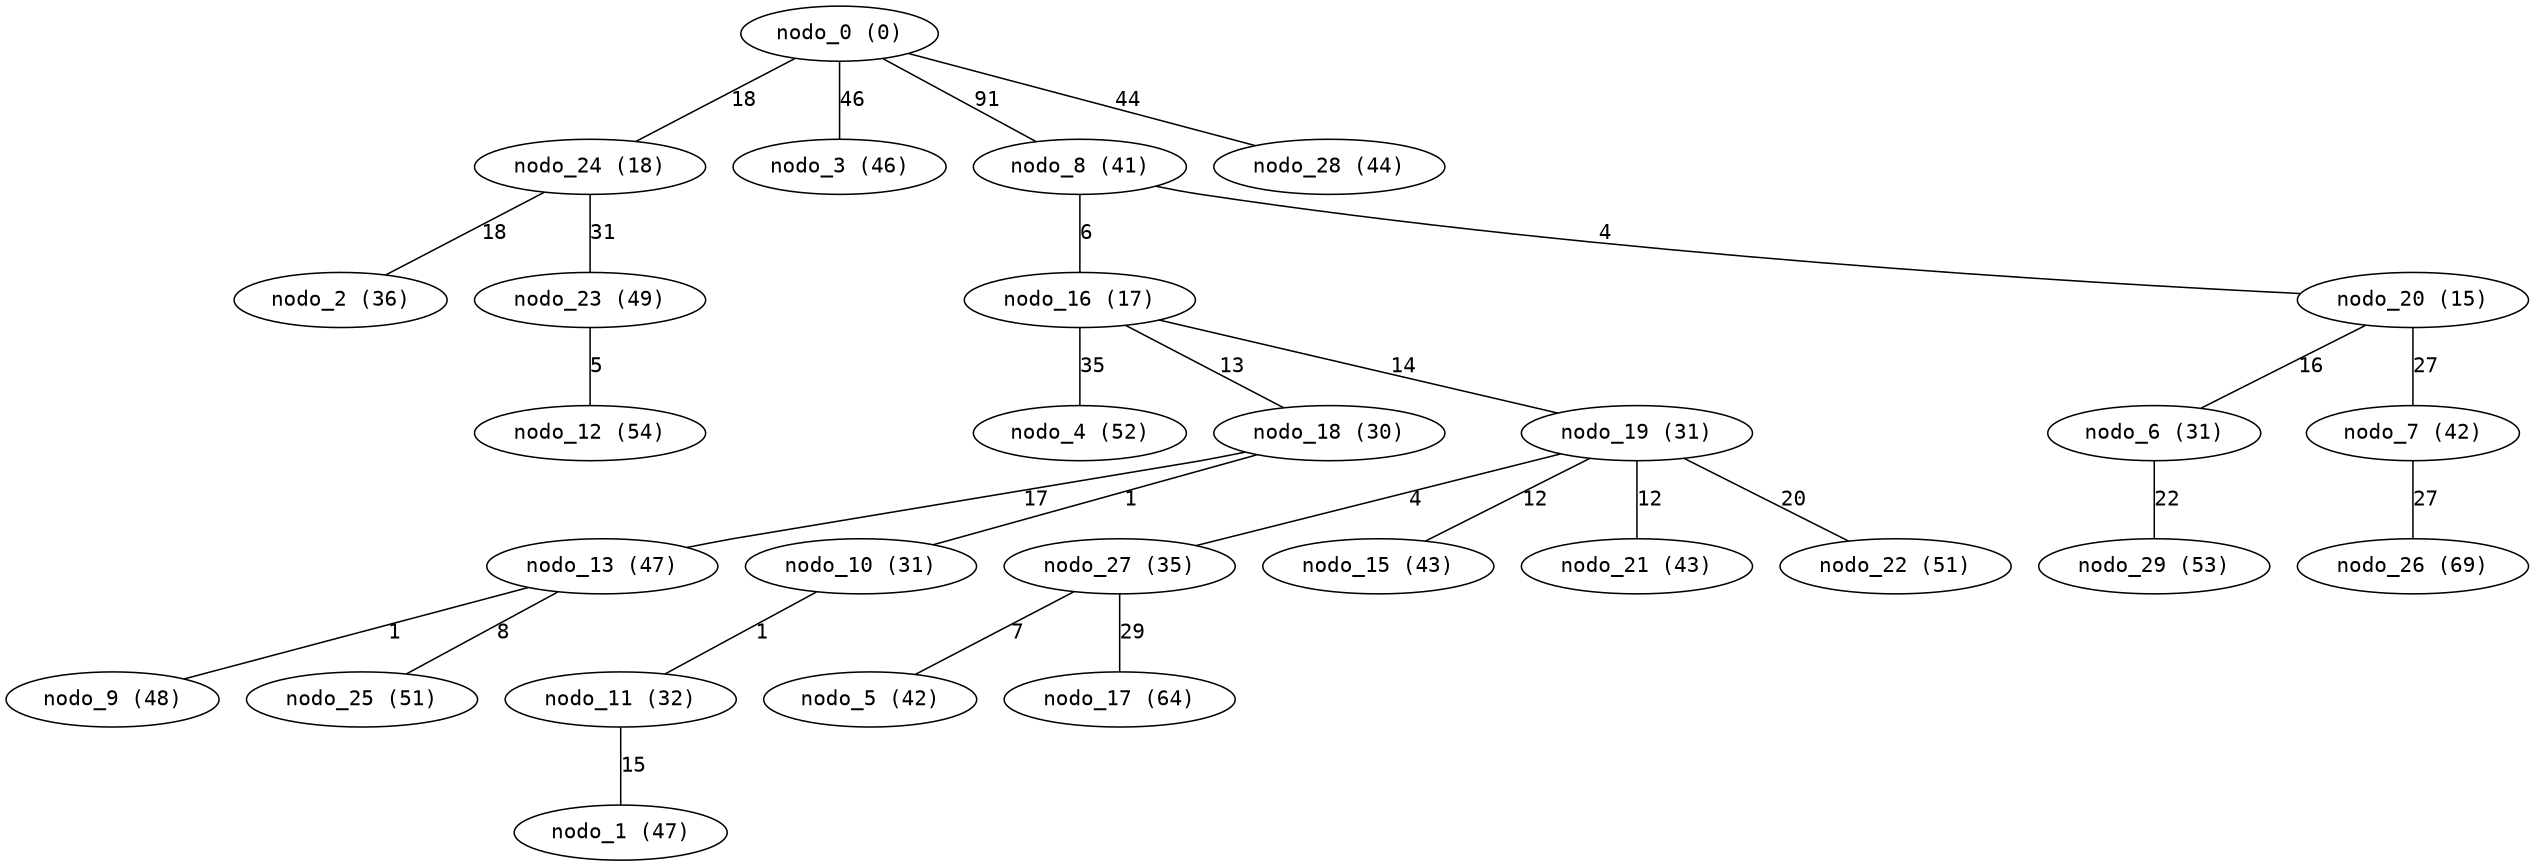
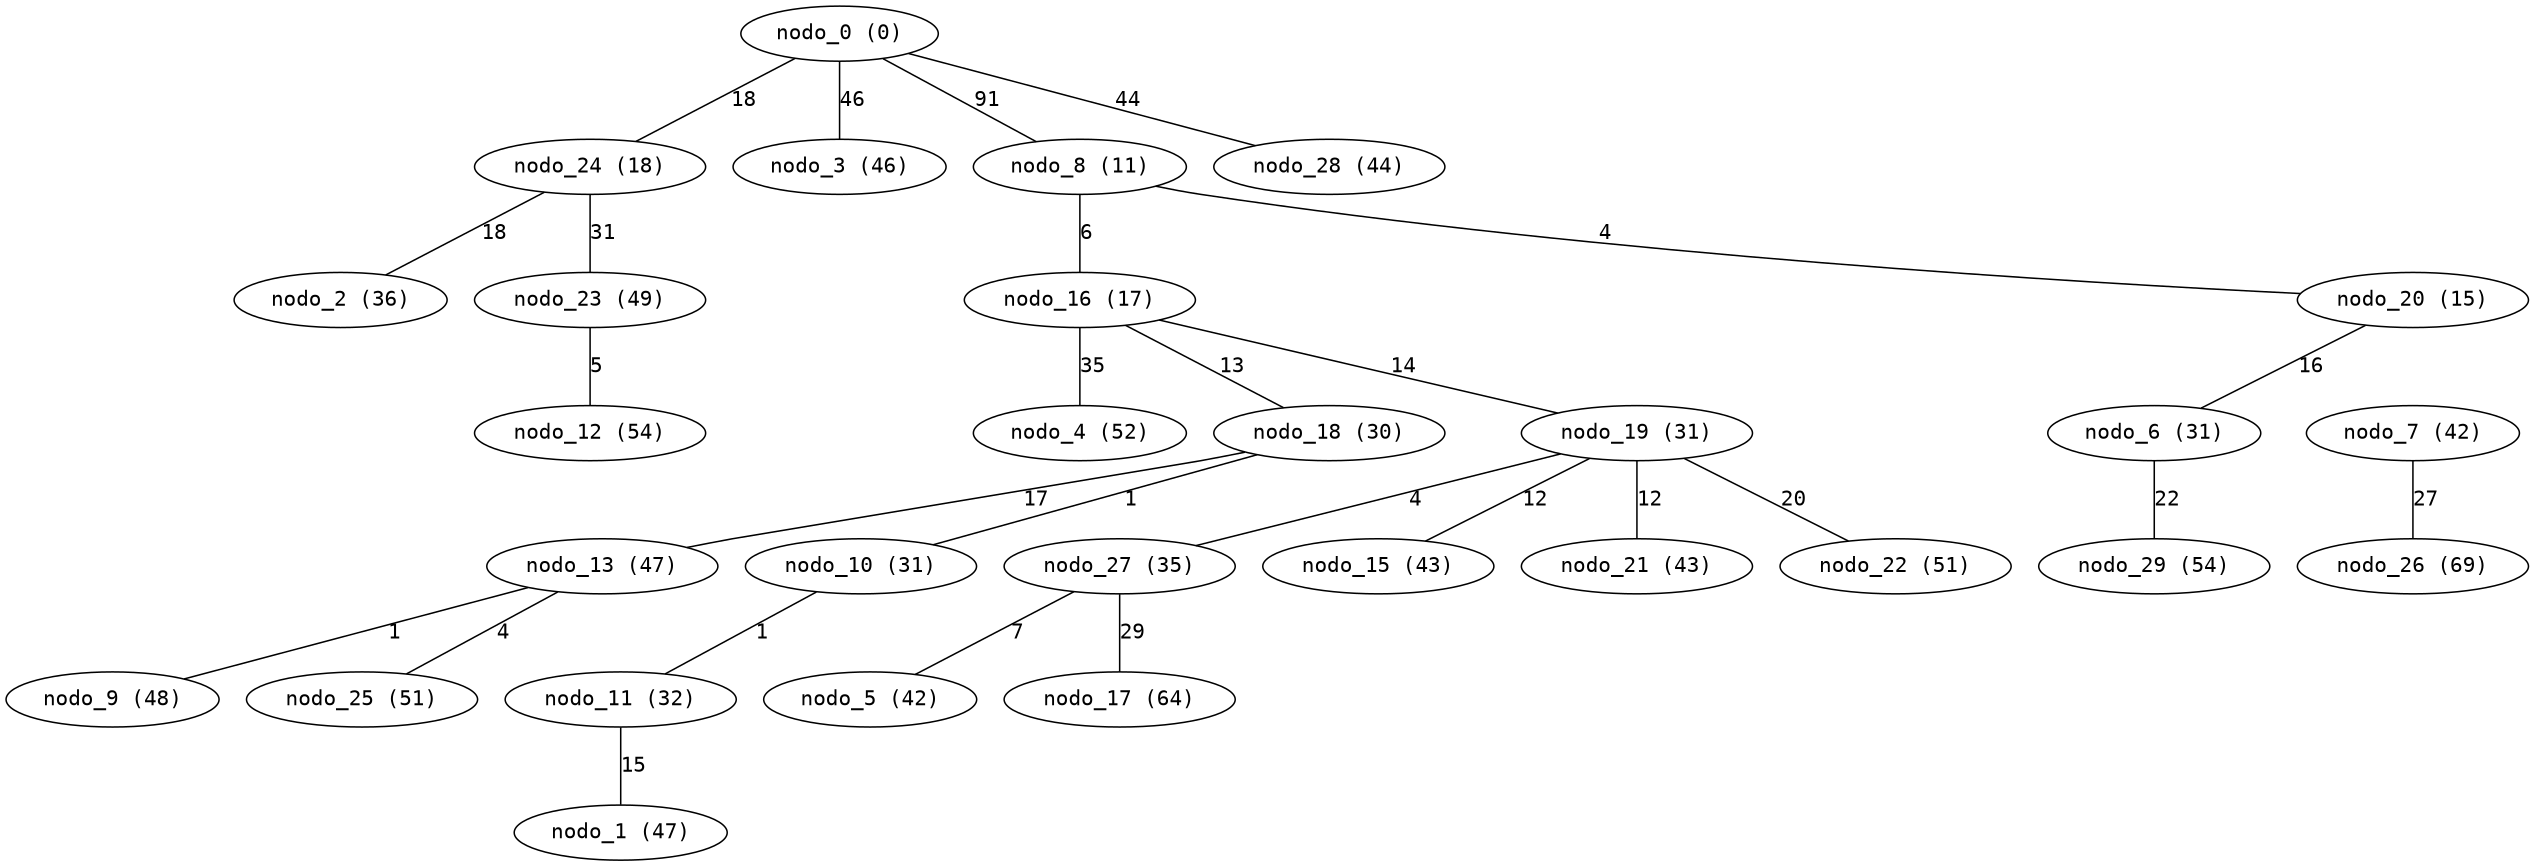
(1080, 167) -> (1080, 167)
(2413, 367) -> none
(2154, 566) -> (2154, 566)
(504, 633) -> (504, 633)
